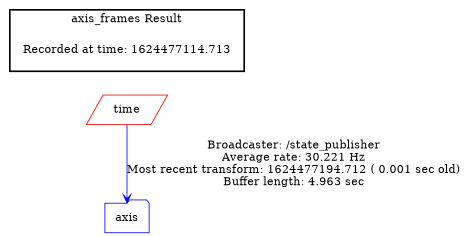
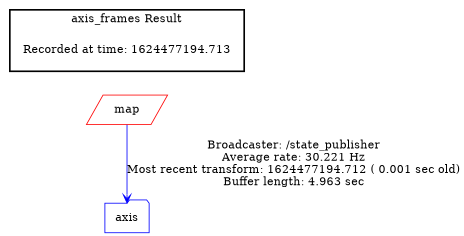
(127, 50) -> (127, 50)
(127, 110) -> (127, 110)
